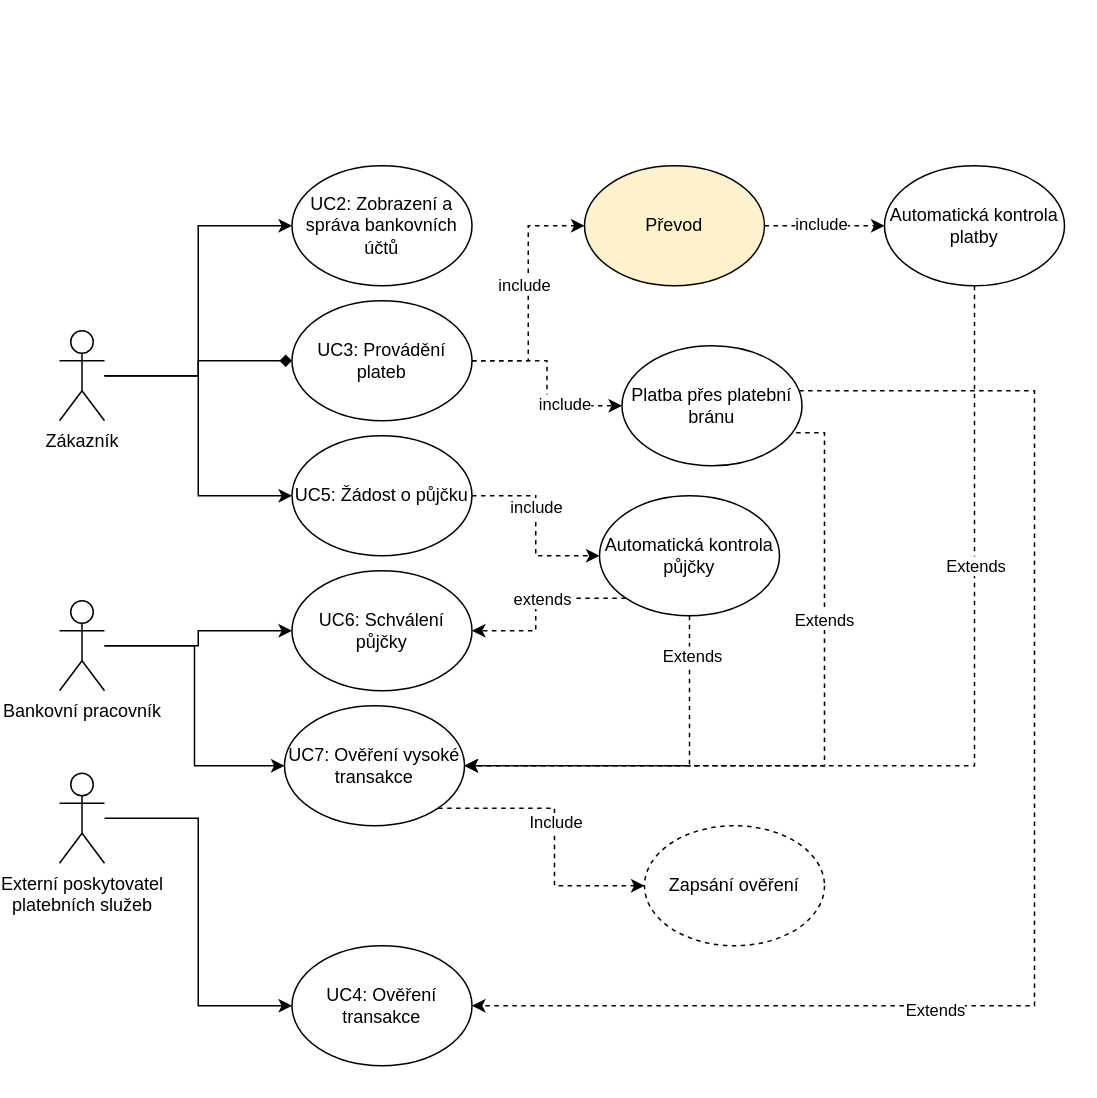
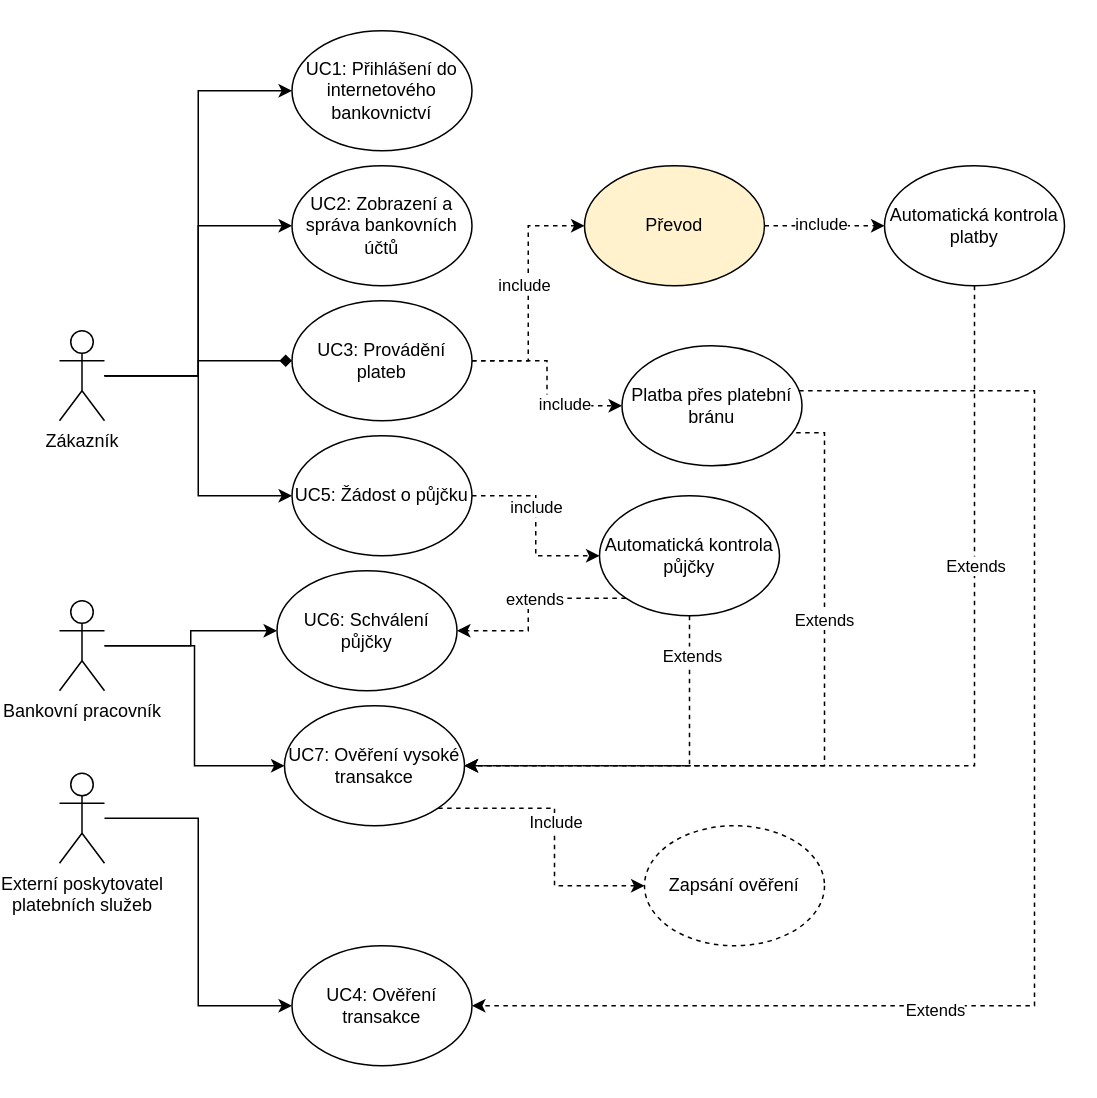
none -> (382, 91)
none -> (198, 115)
(382, 631) -> (367, 631)
